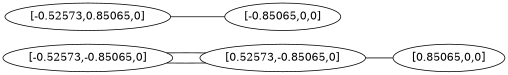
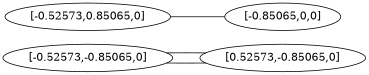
(449, 58) -> none
